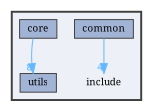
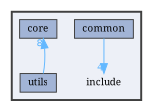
(32, 51) -> (45, 61)
